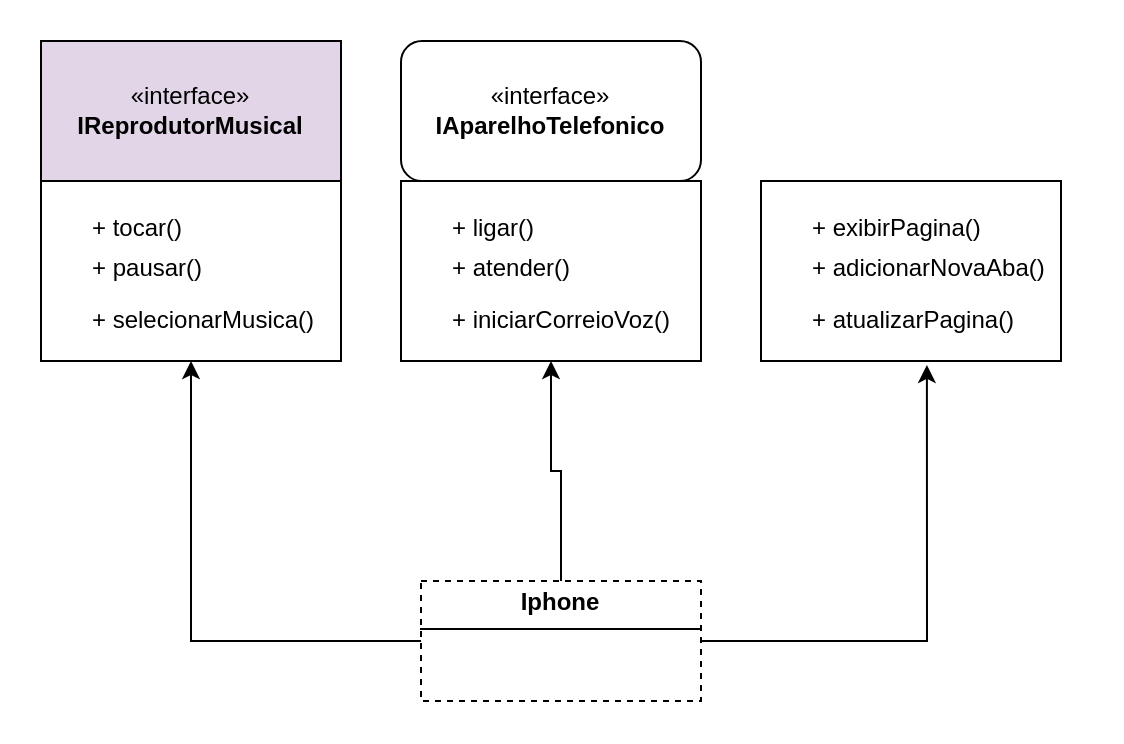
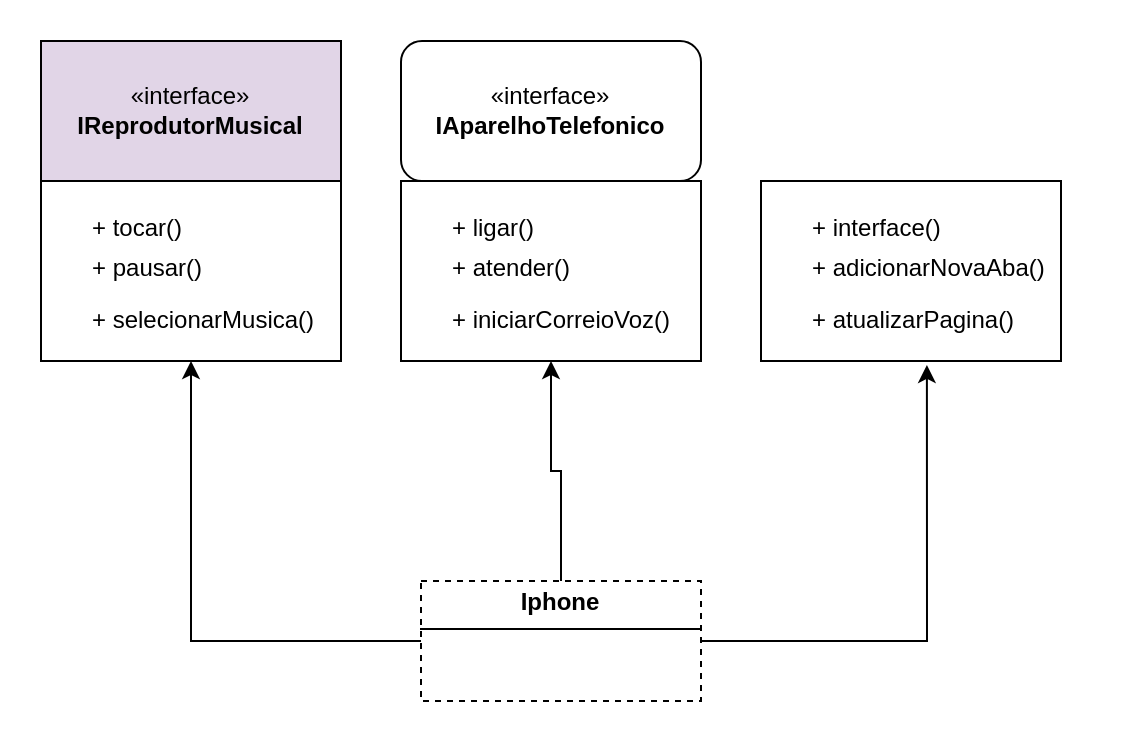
(903, 244) -> (894, 229)
